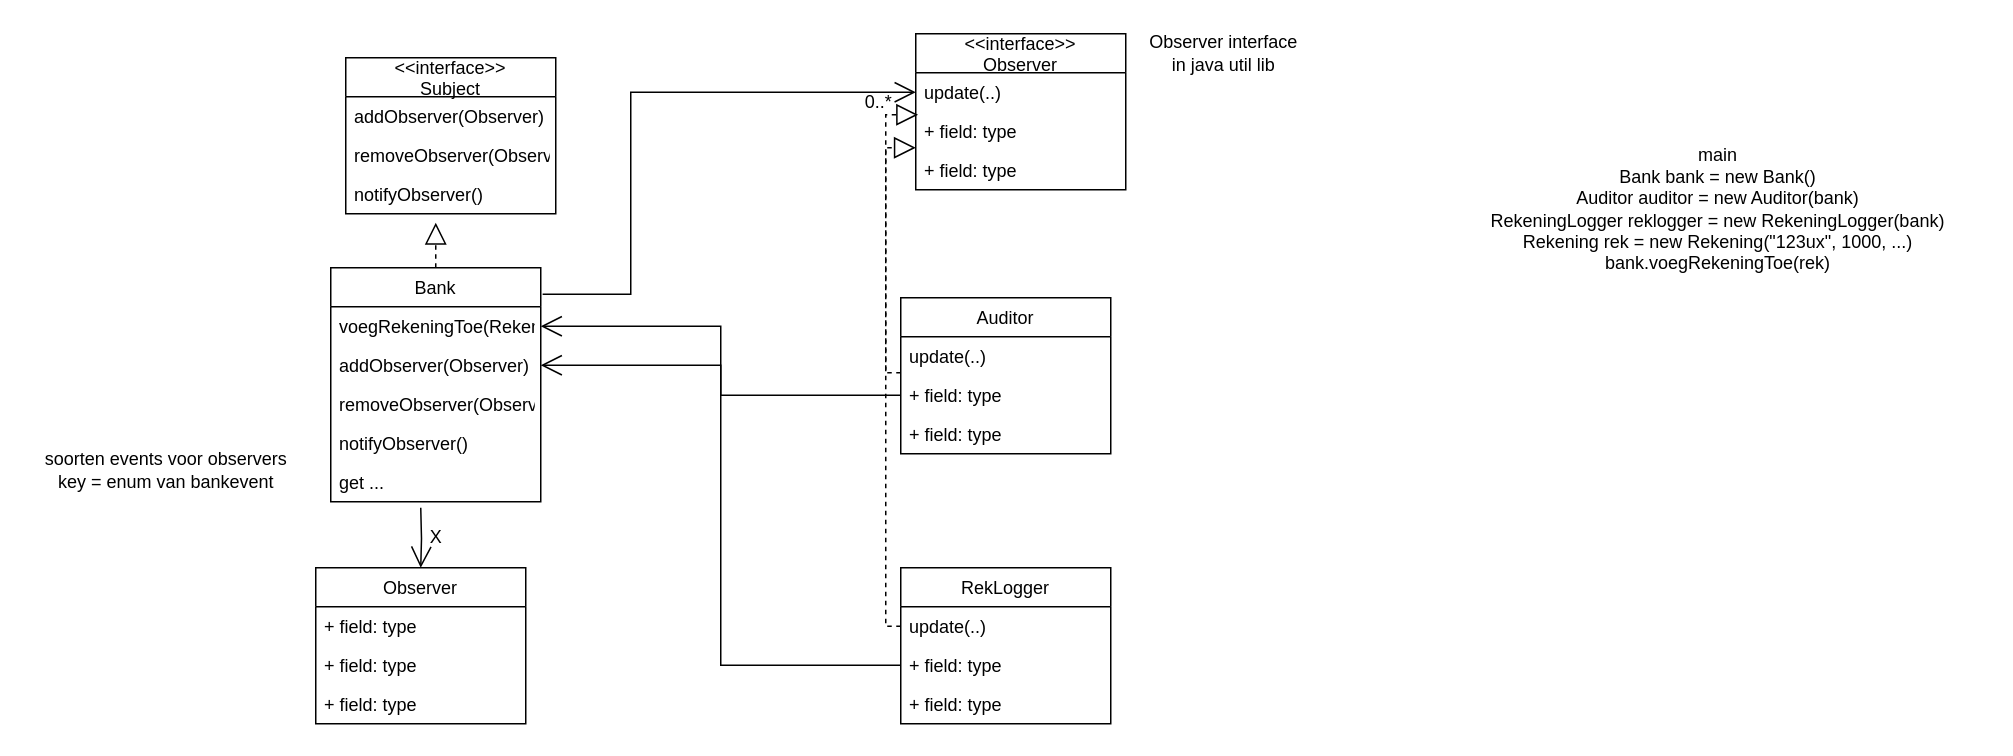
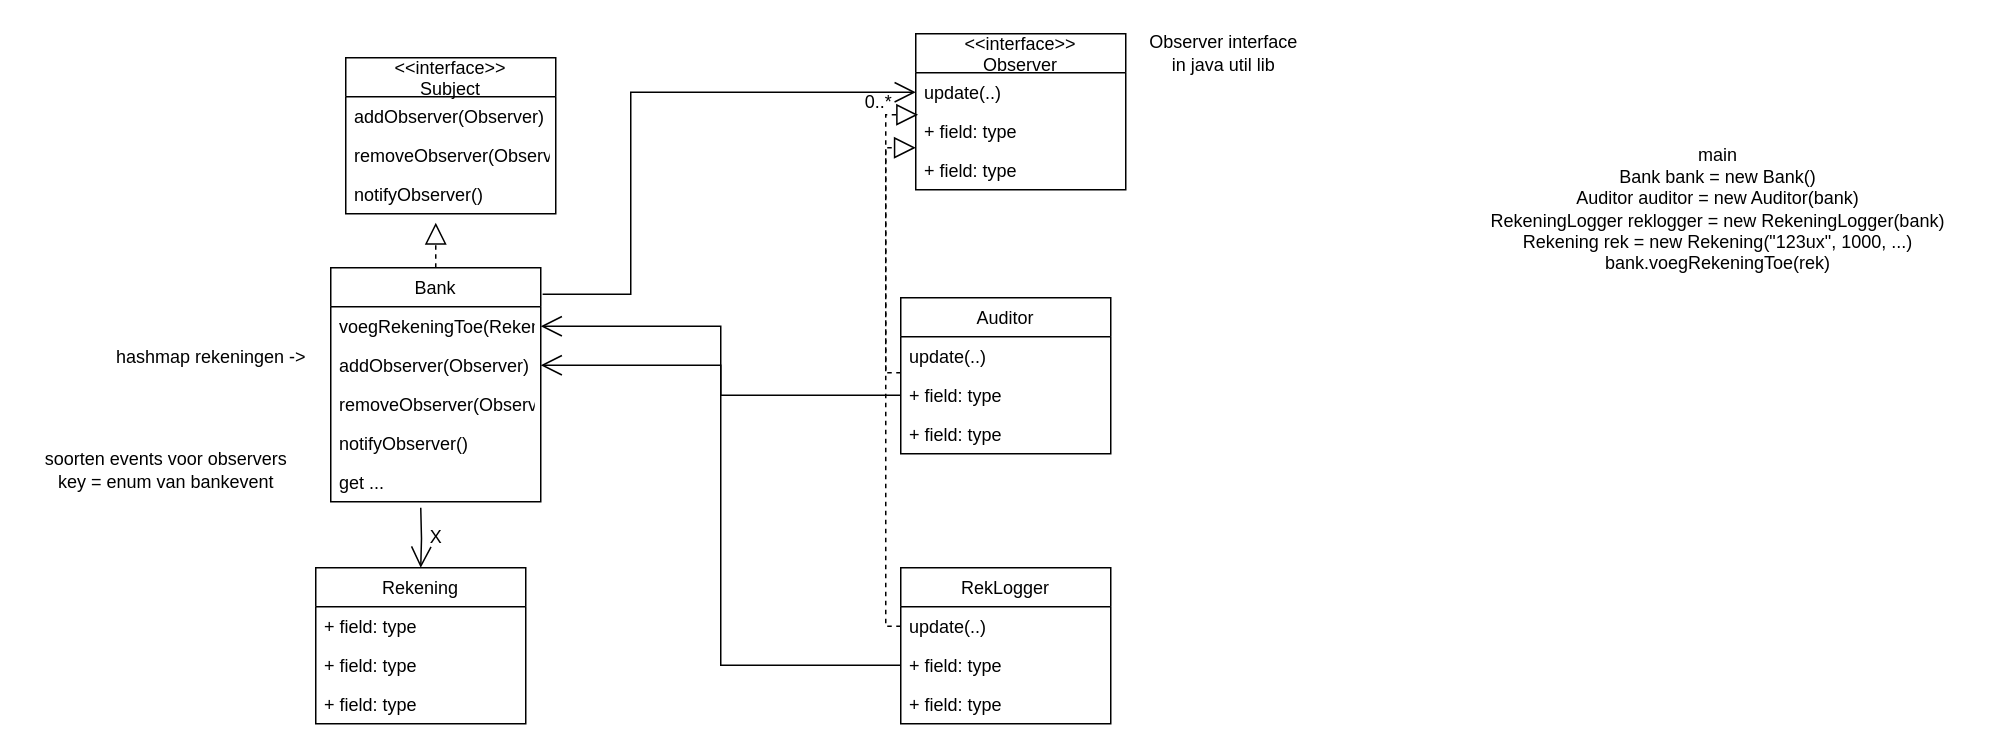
none -> (211, 358)
(420, 588) -> (420, 588)
